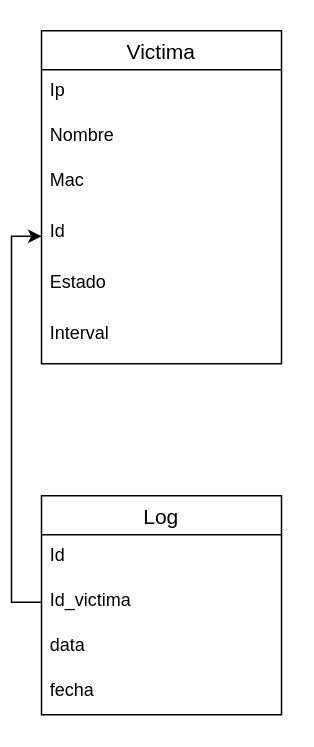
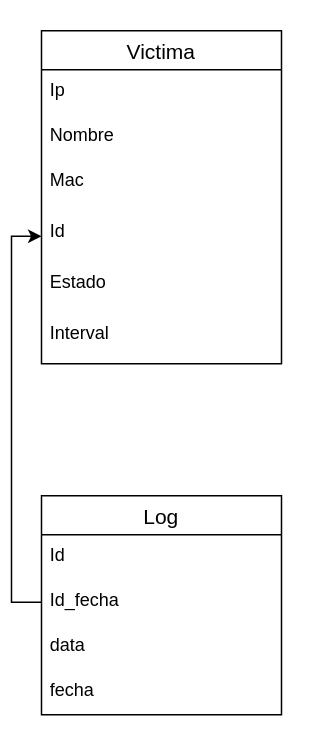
(95, 600) -> (90, 600)
